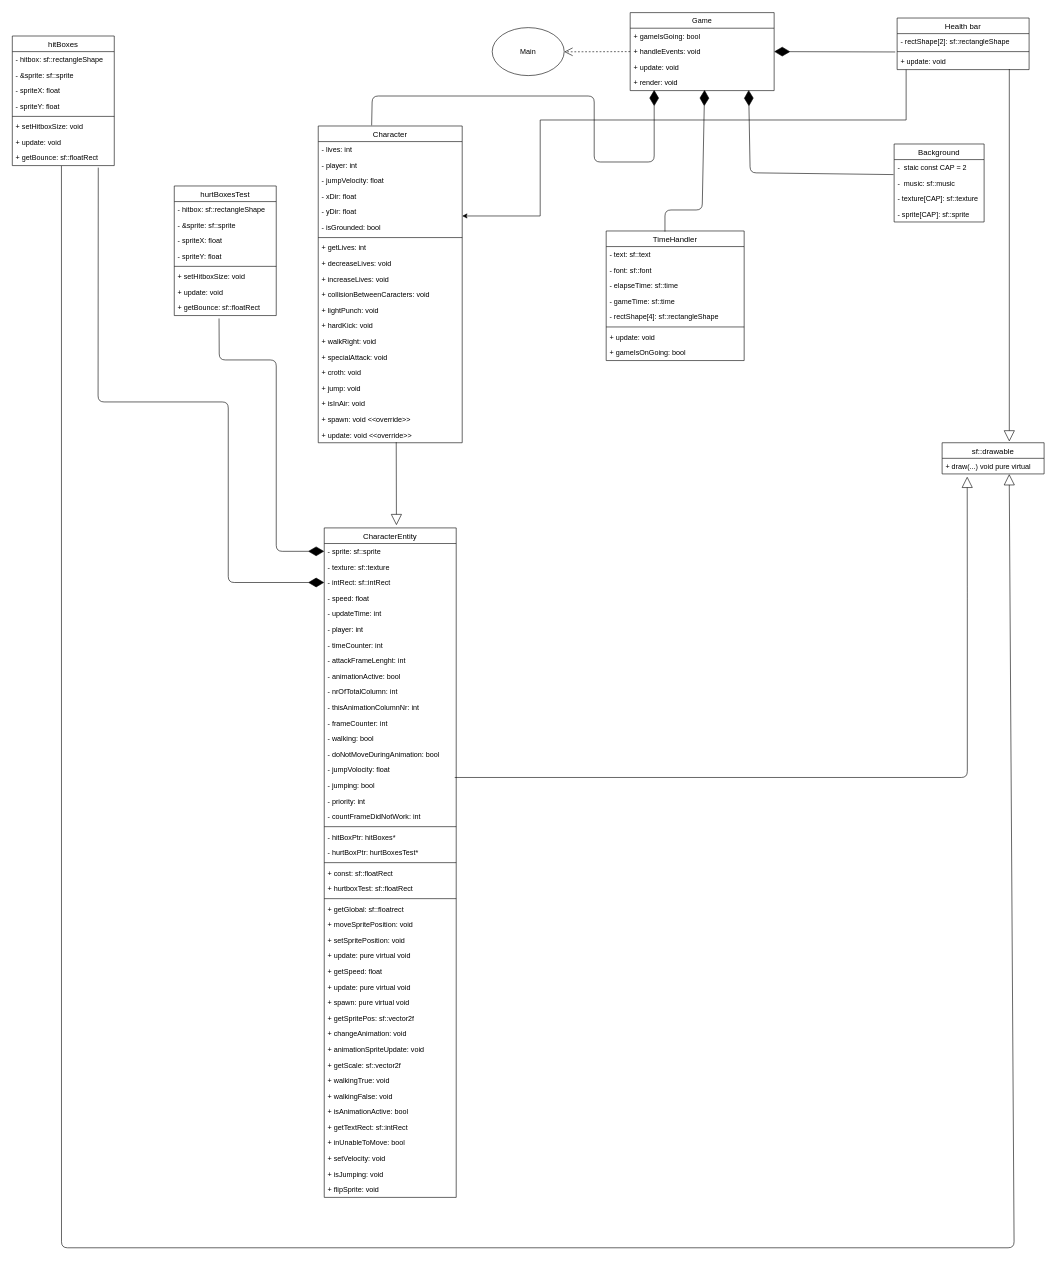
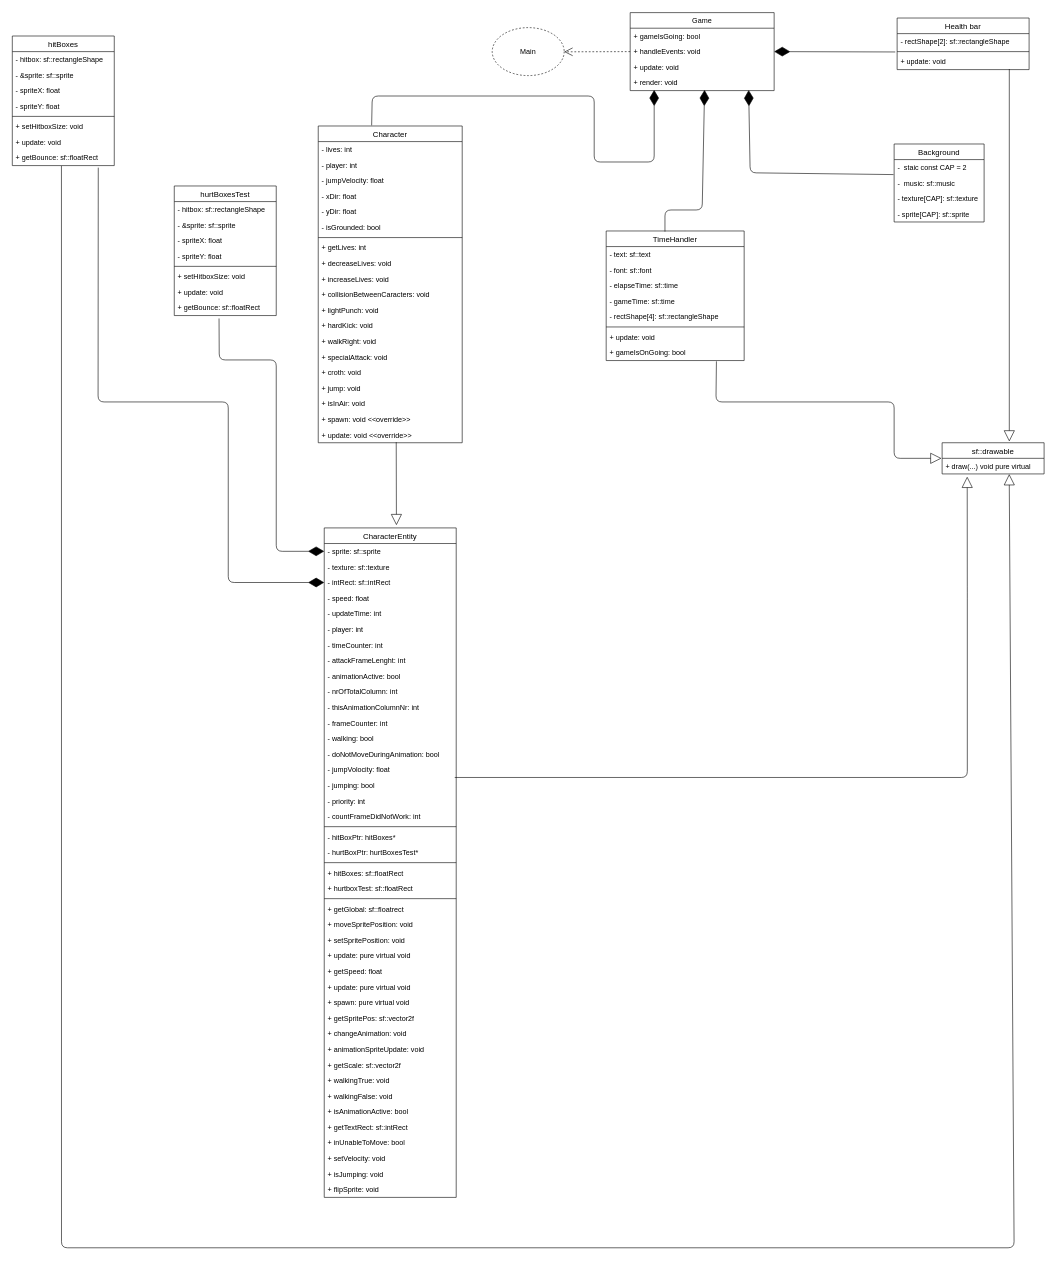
(528, 51) -> (528, 51)
(540, 120) -> none
none -> (894, 444)
(366, 873) -> (371, 873)
